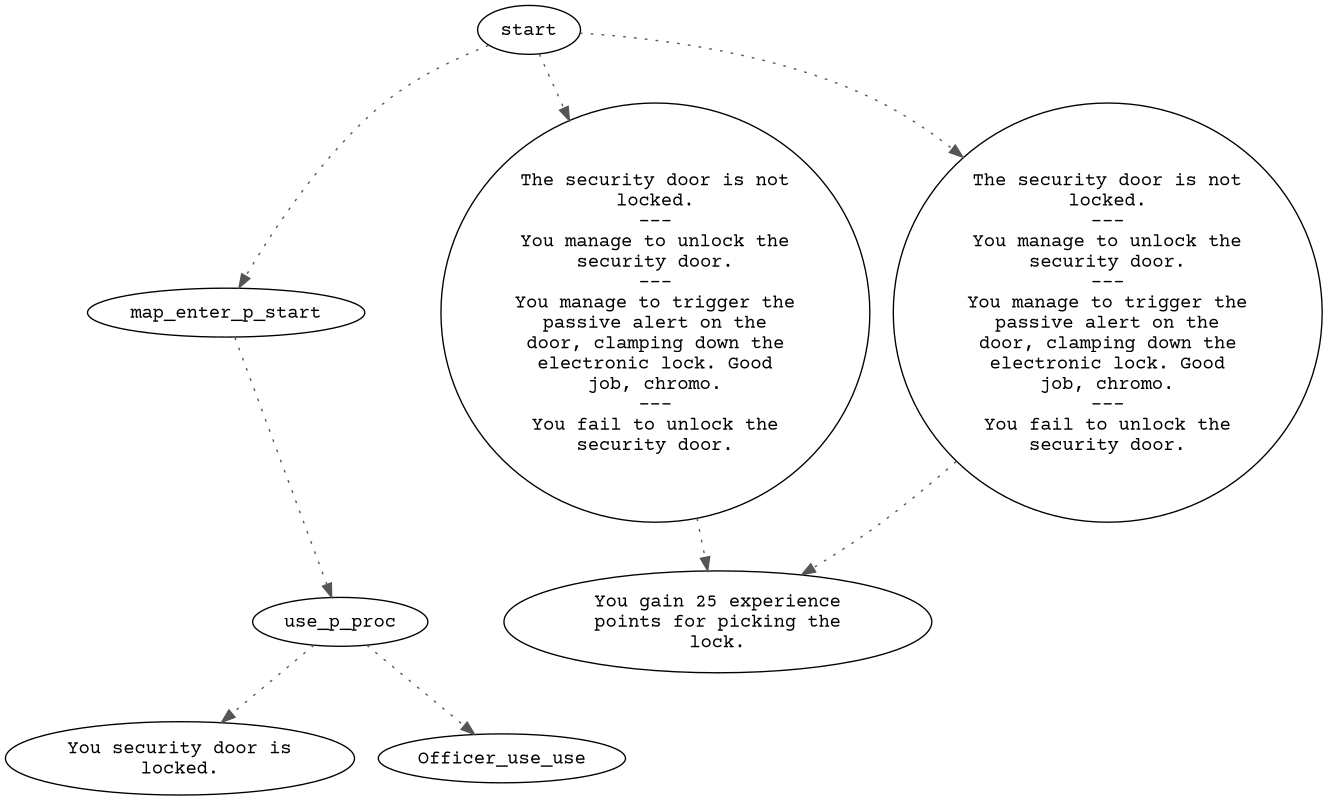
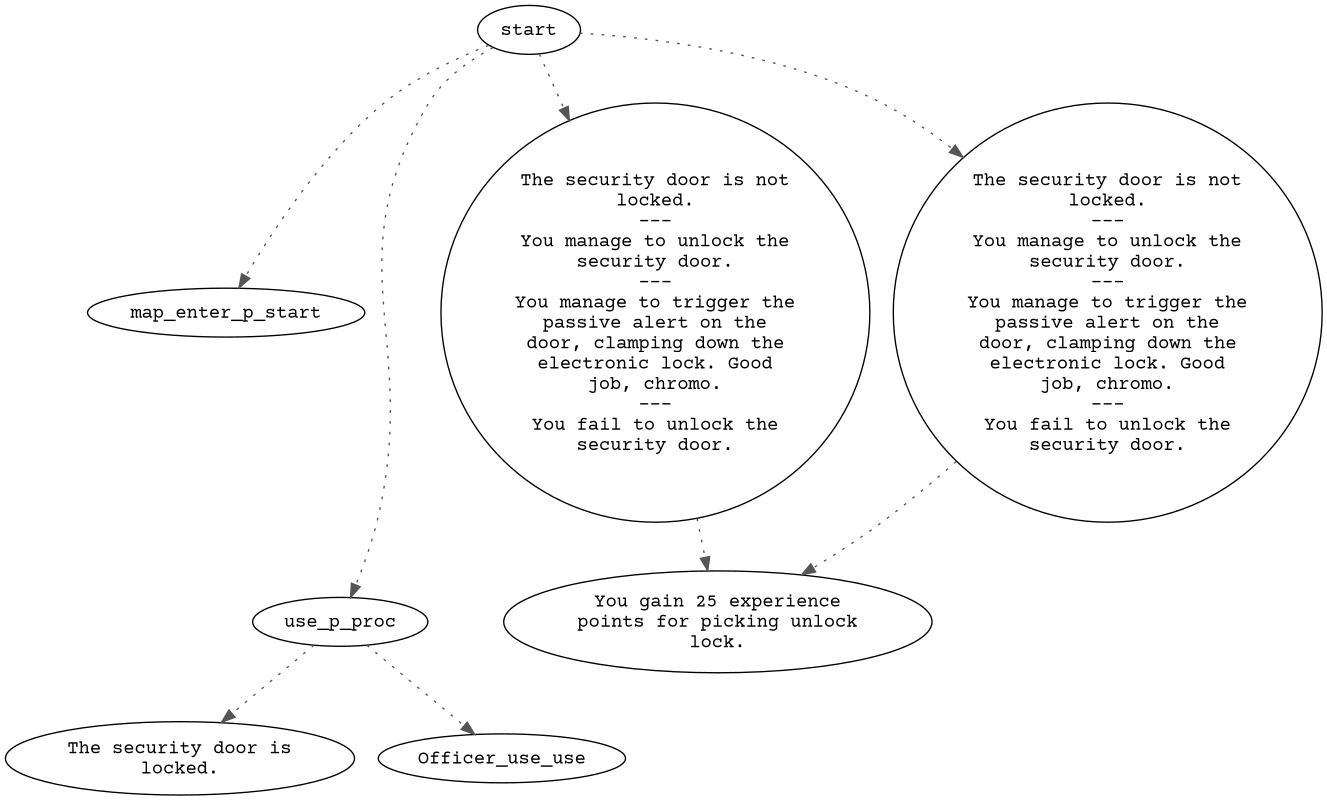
(281, 461) -> (383, 299)
(718, 622) -> (718, 622)
(180, 758) -> (180, 758)
